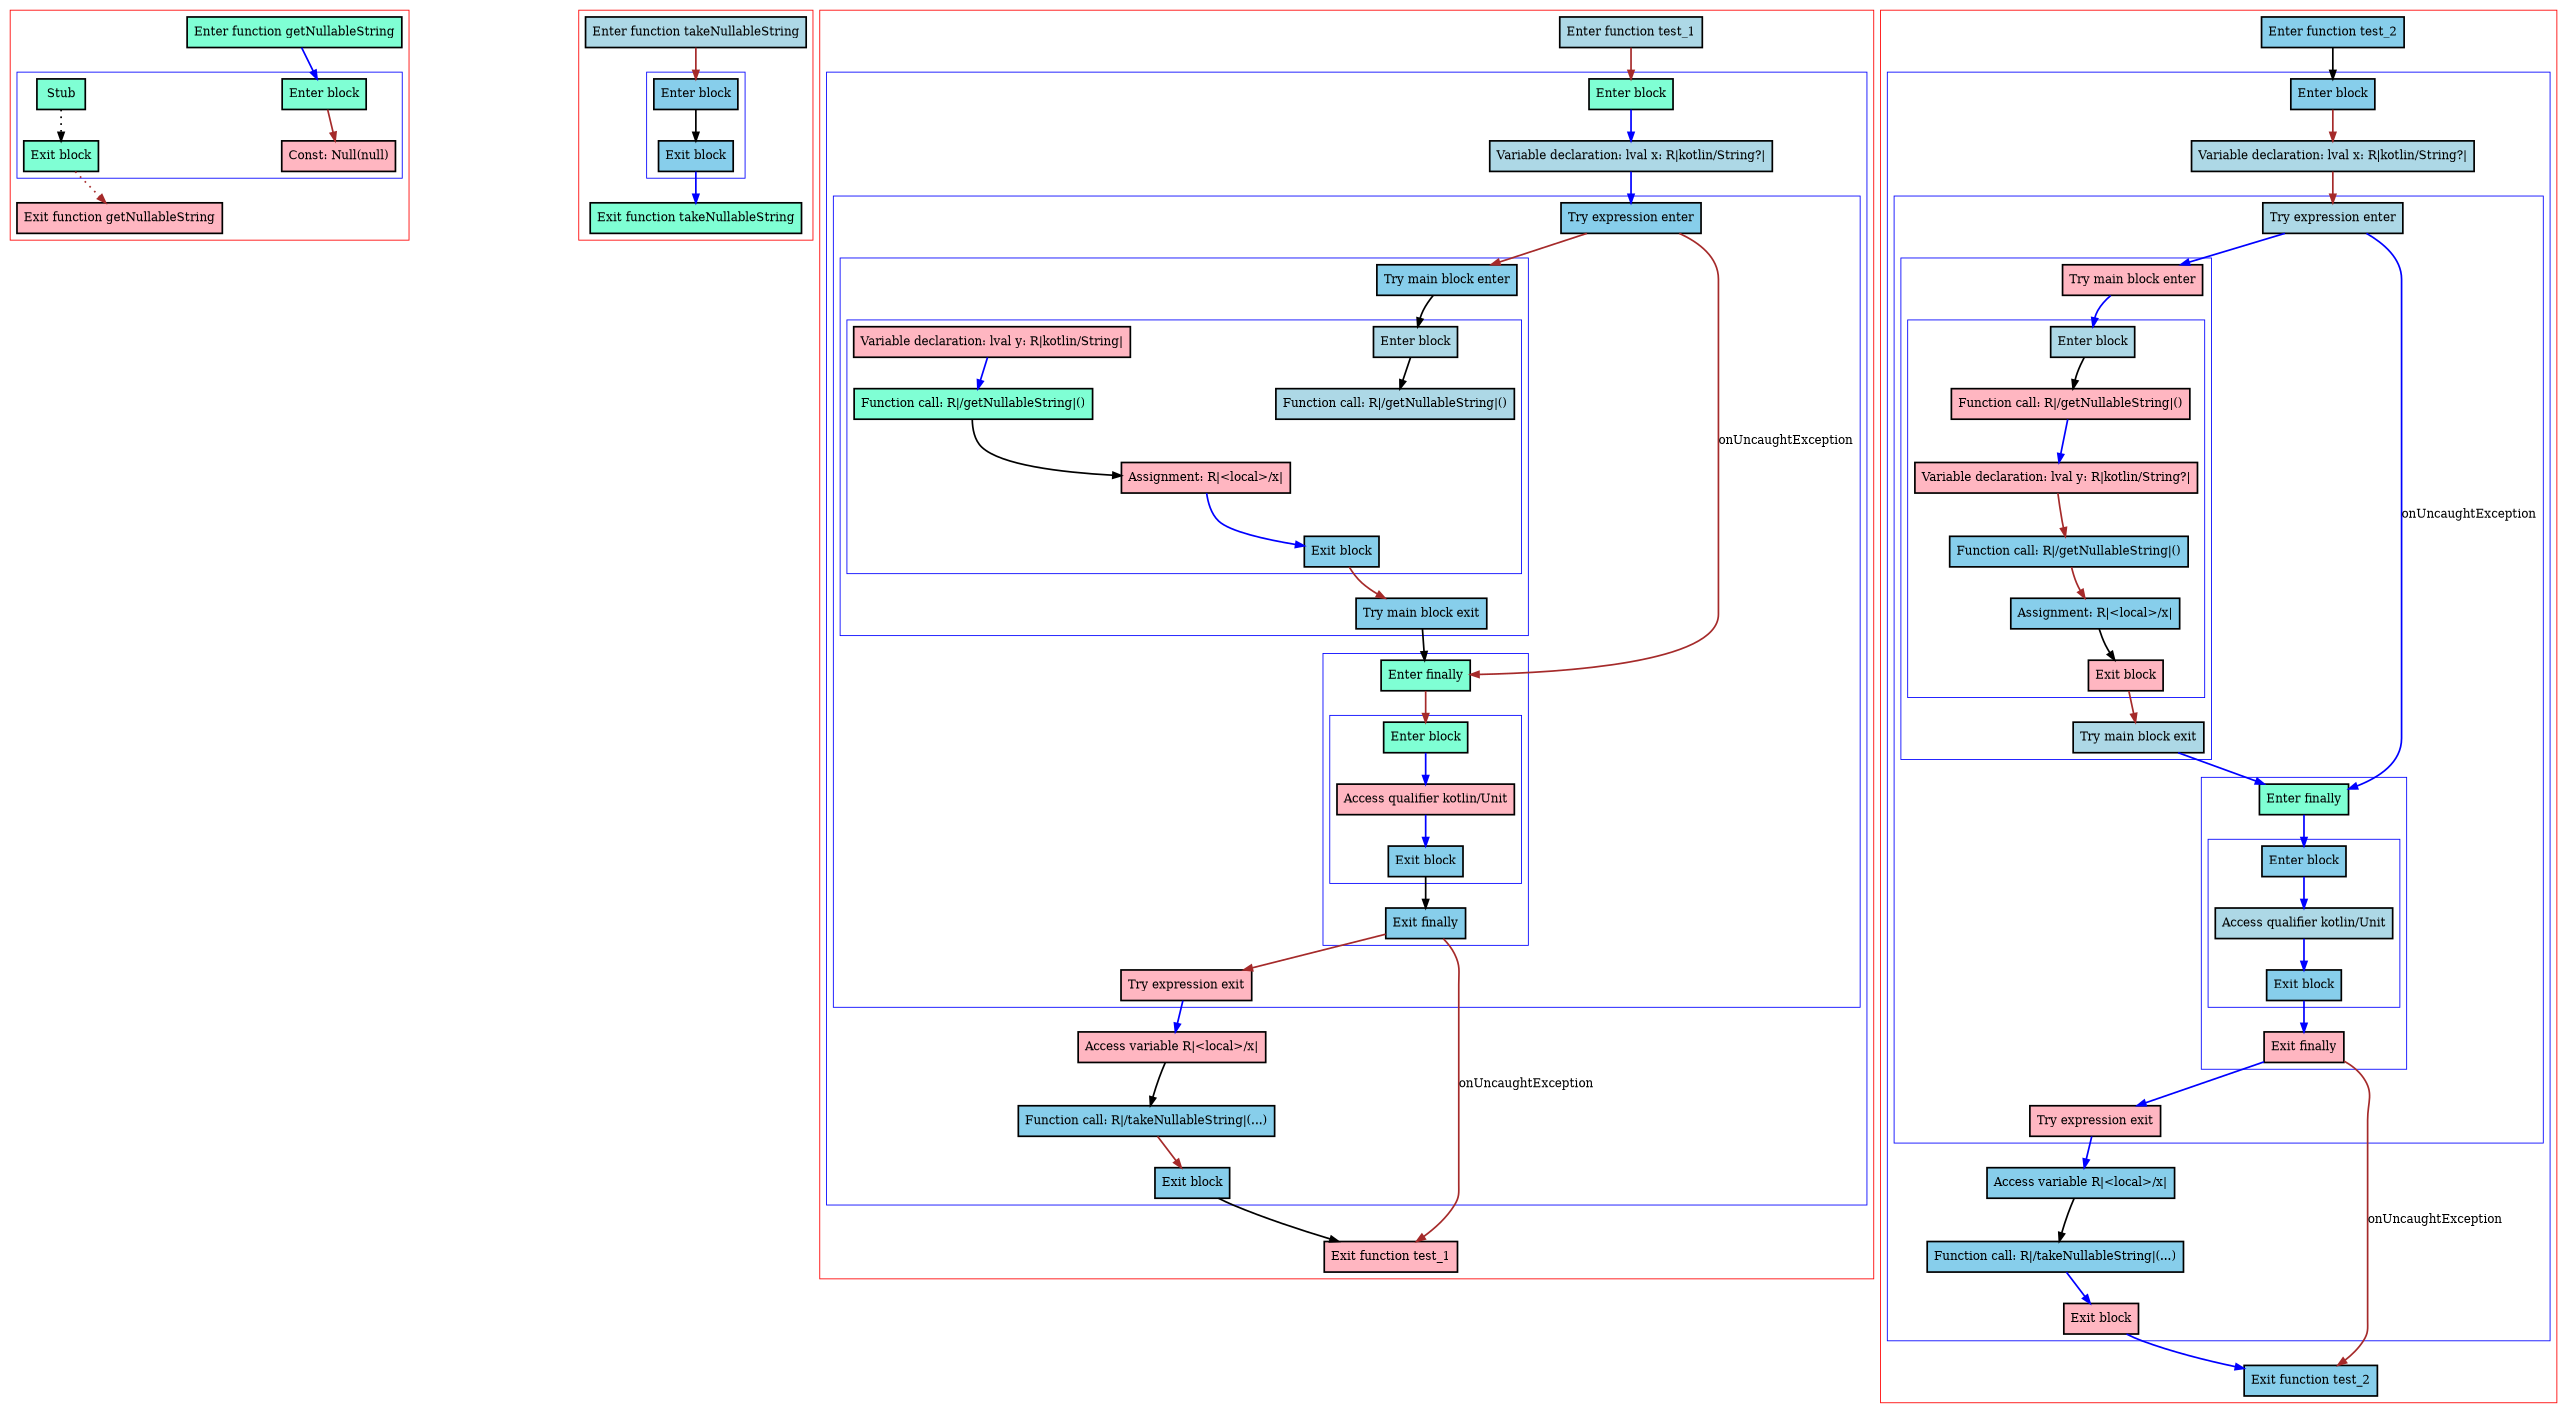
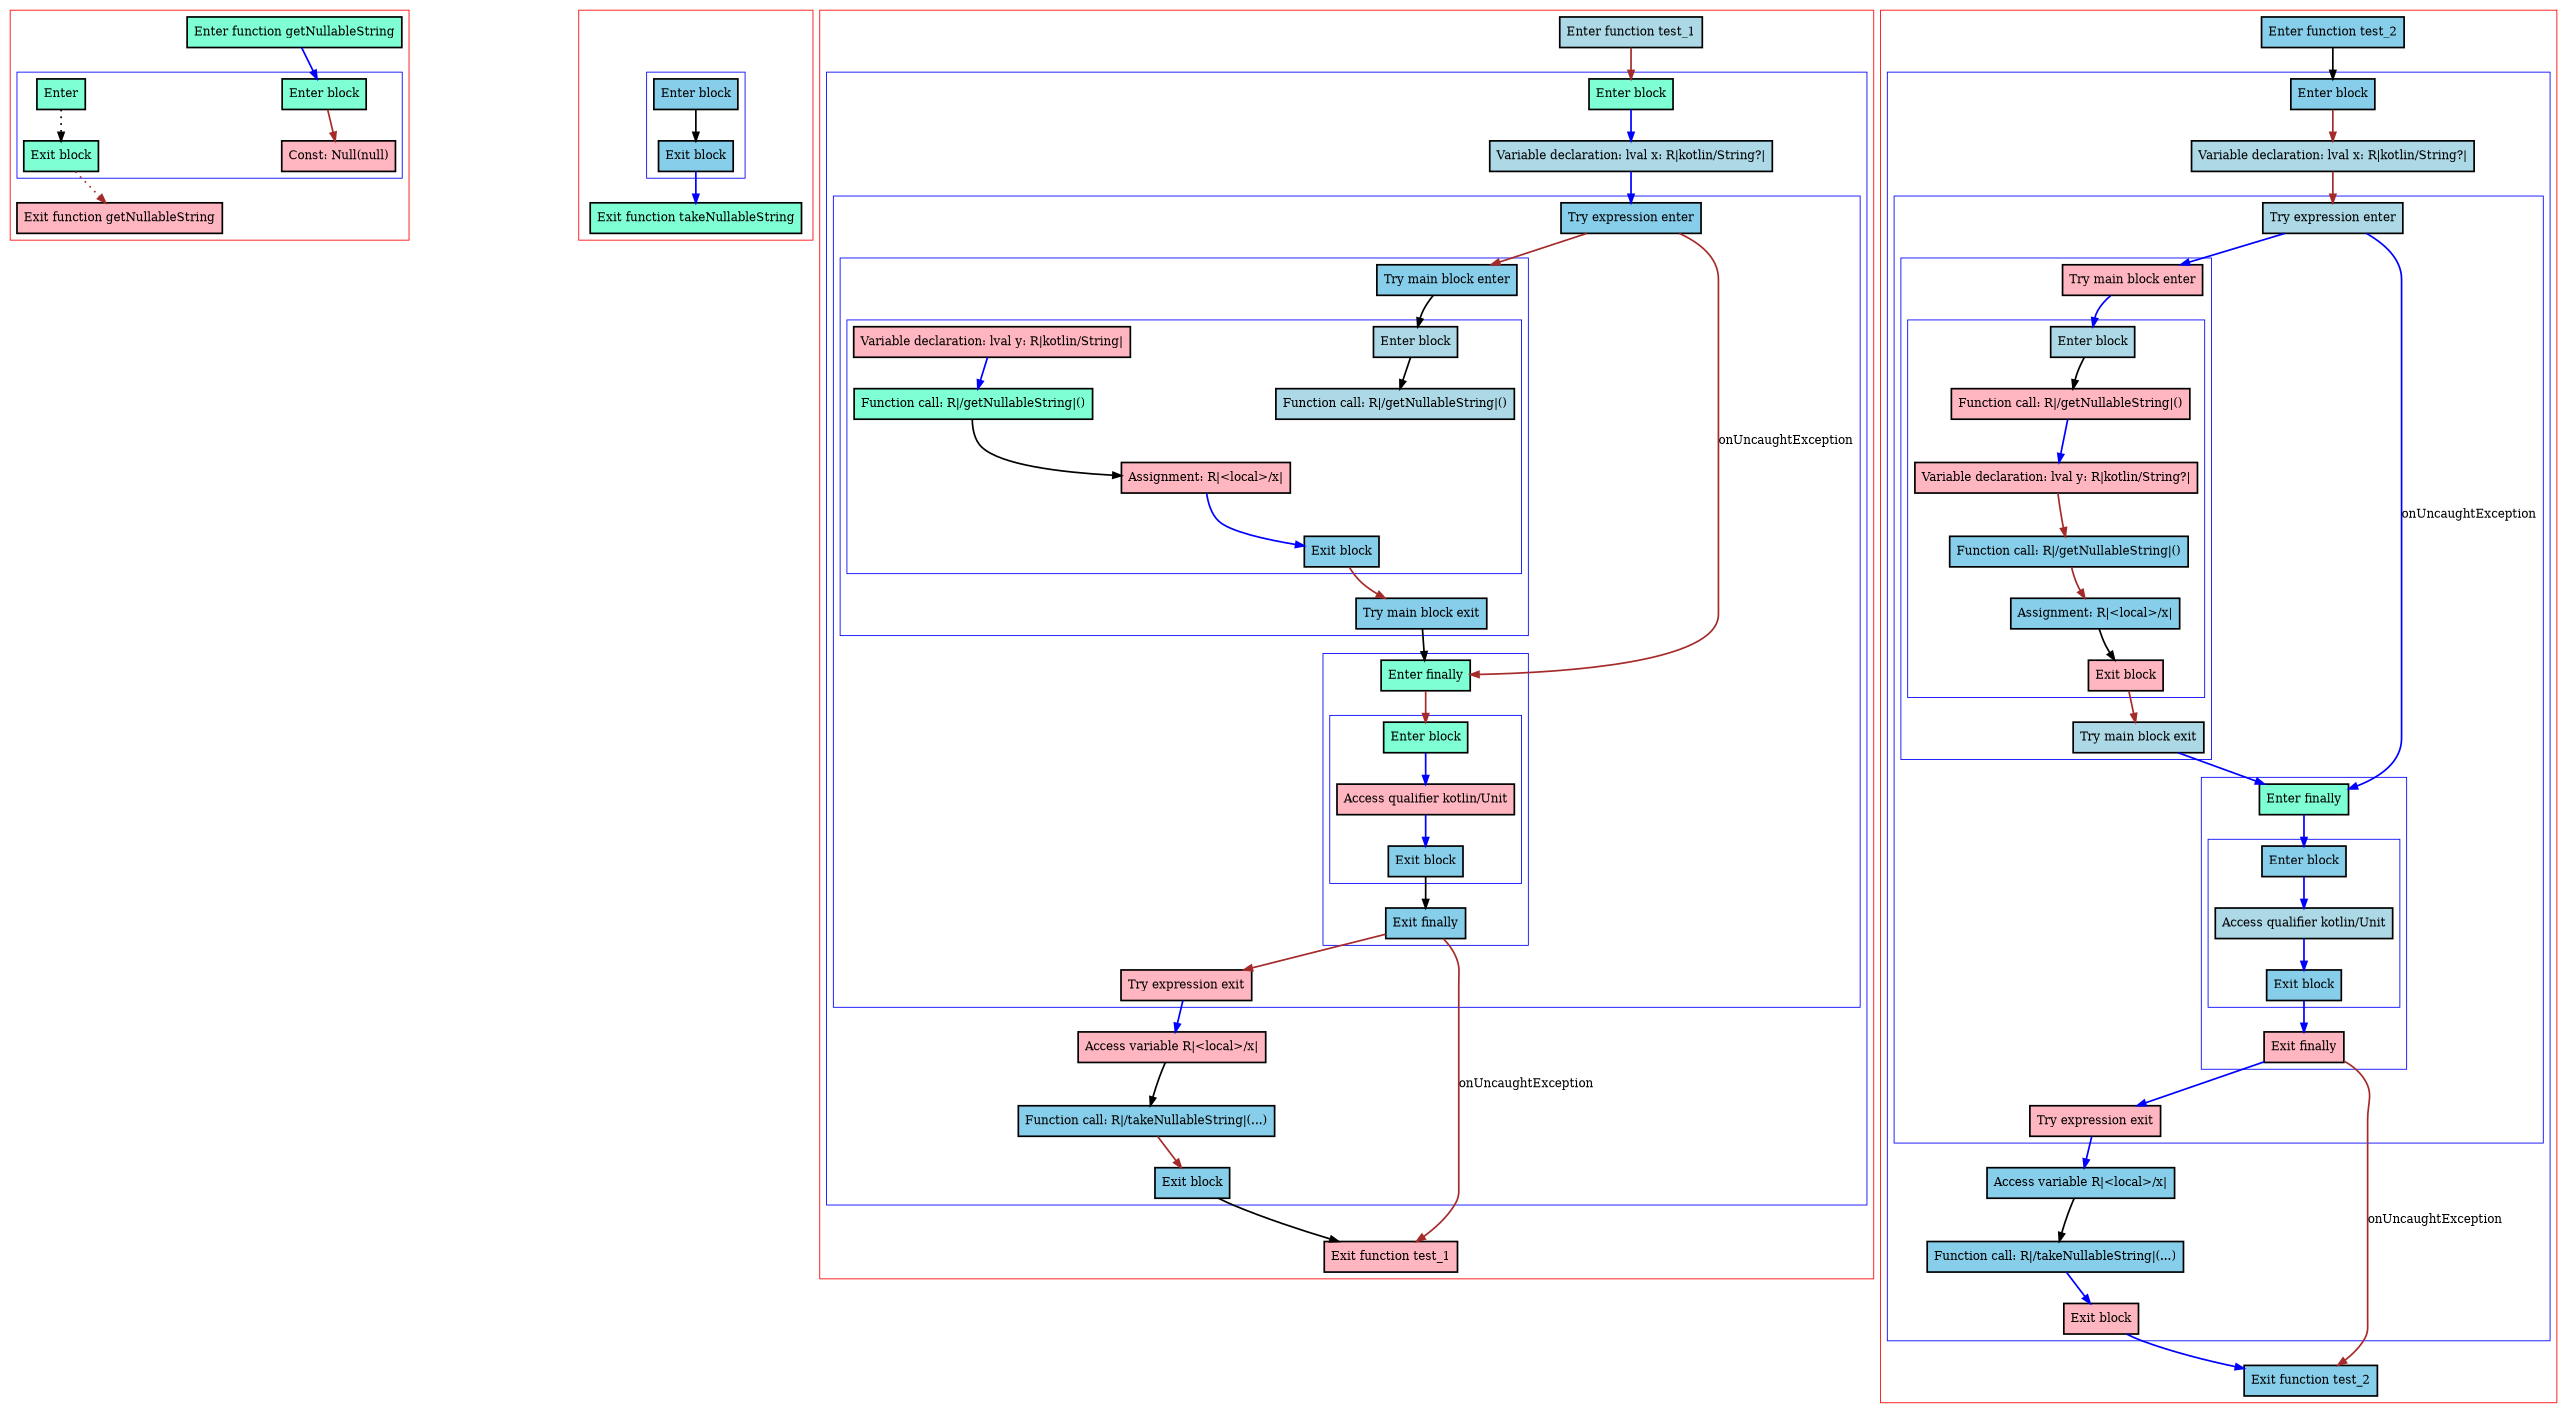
(696, 32) -> none
(61, 94) -> (61, 94)
